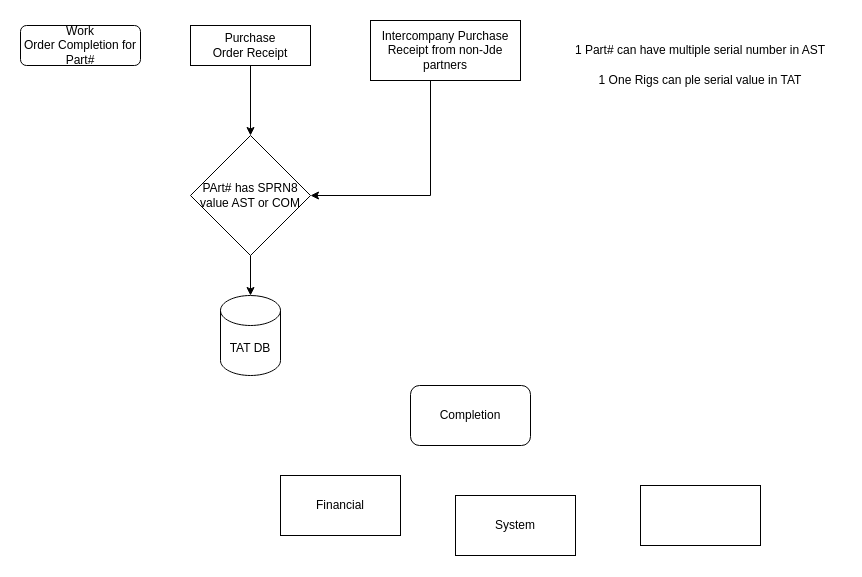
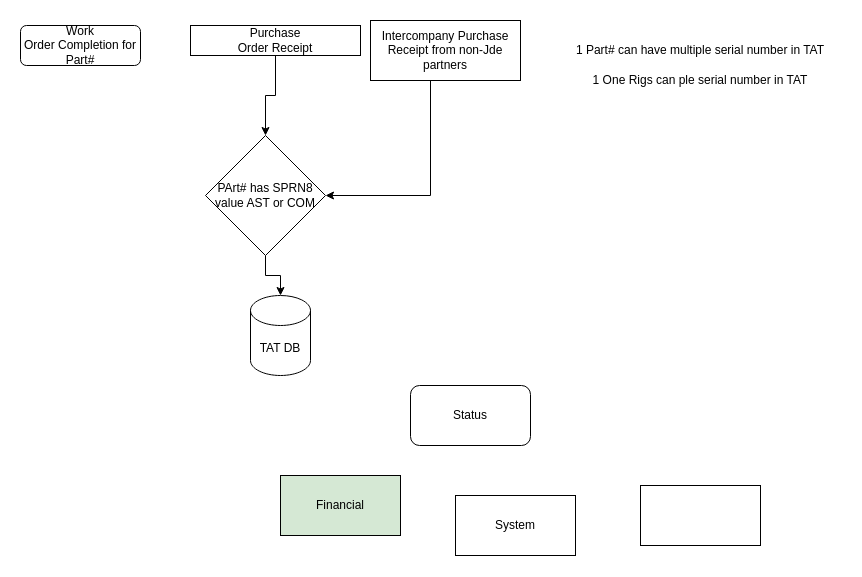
(251, 46) -> (276, 41)
(701, 51) -> (701, 51)
(701, 81) -> (701, 81)
(251, 196) -> (266, 196)
(251, 336) -> (281, 336)
(471, 416) -> (471, 416)
(341, 506) -> (341, 506)
